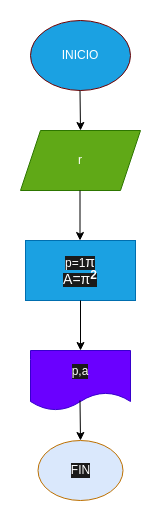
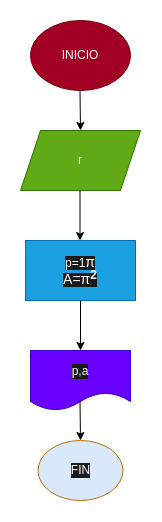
(81, 56) -> (81, 56)
